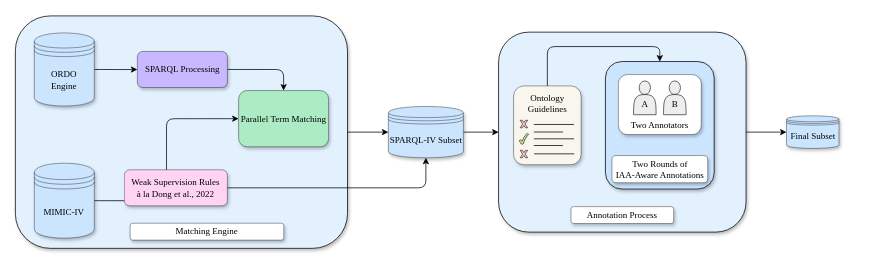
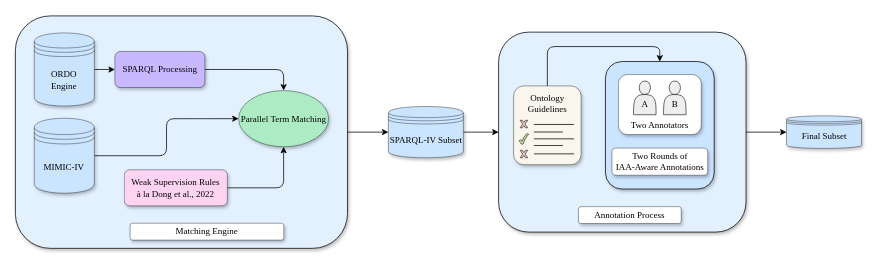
(182, 69) -> (160, 69)
(284, 119) -> (284, 119)
(813, 132) -> (824, 132)
(660, 169) -> (660, 162)
(353, 188) -> (284, 171)
(64, 201) -> (64, 156)
(623, 215) -> (630, 215)
